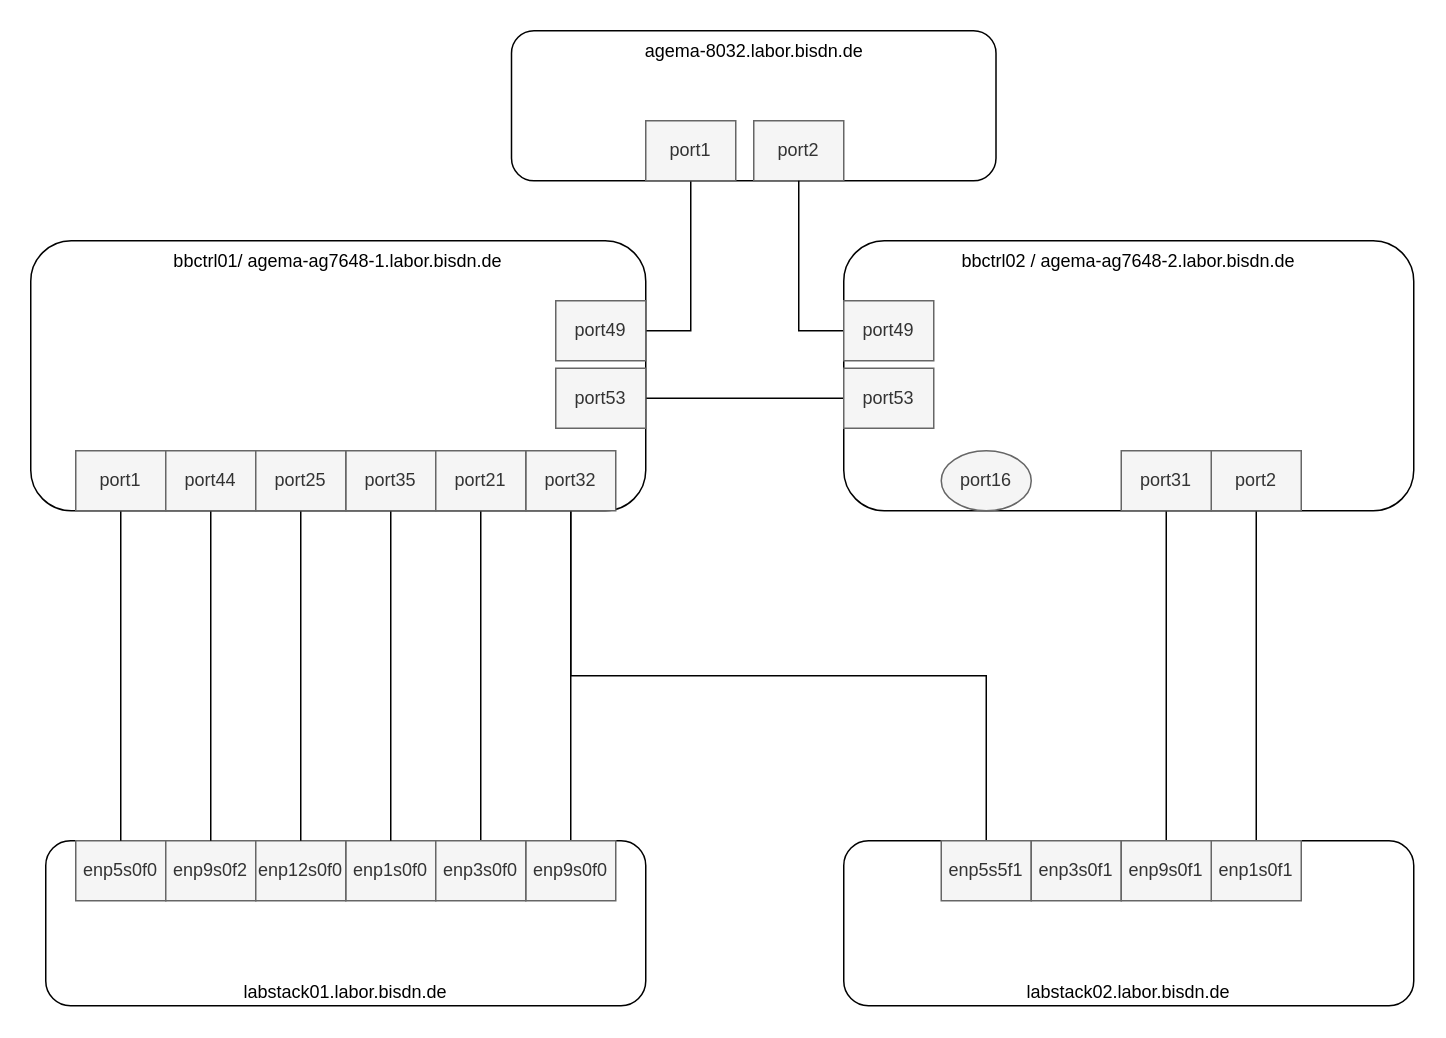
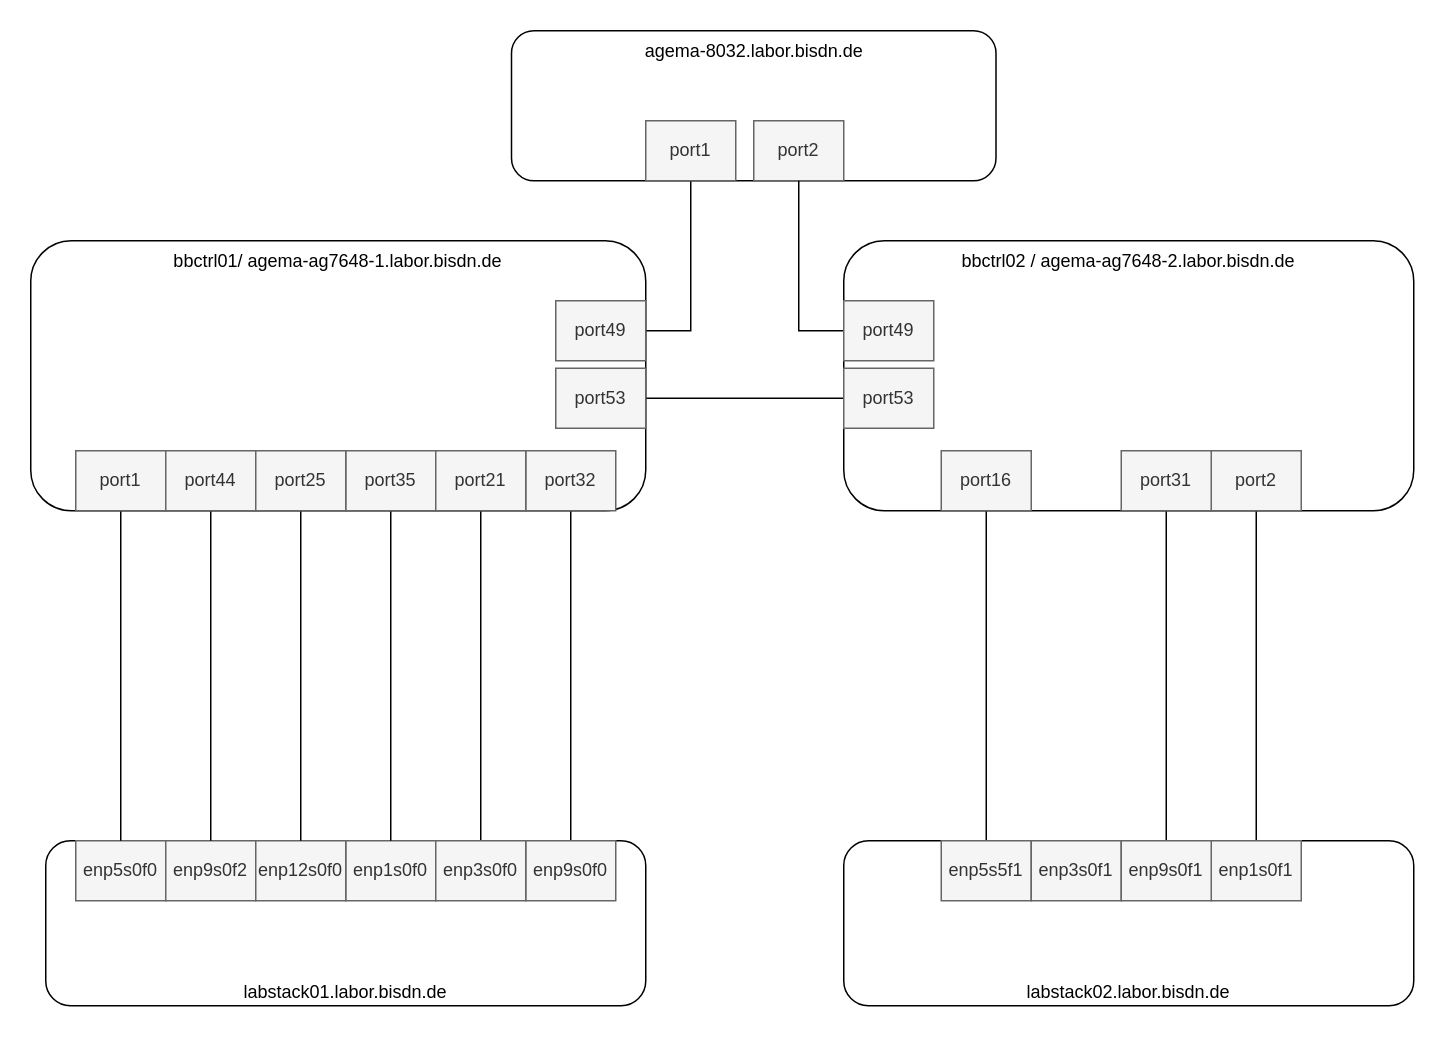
(986, 481) -> (986, 481)
(780, 676) -> (986, 595)
